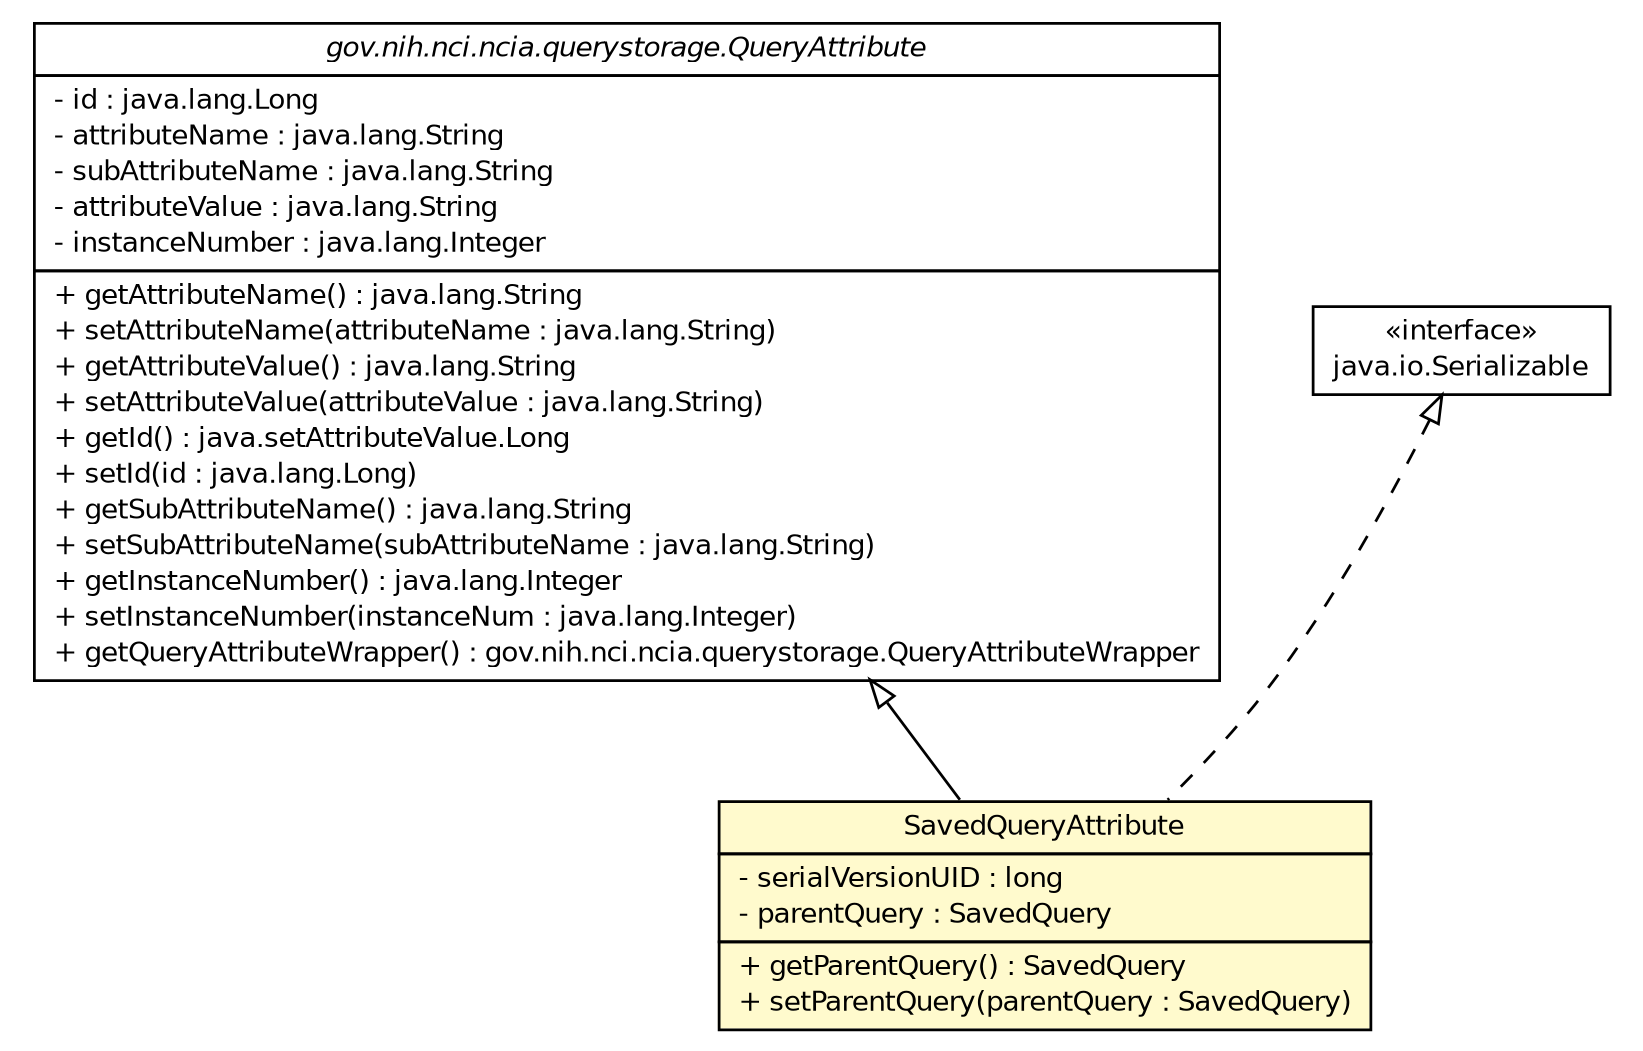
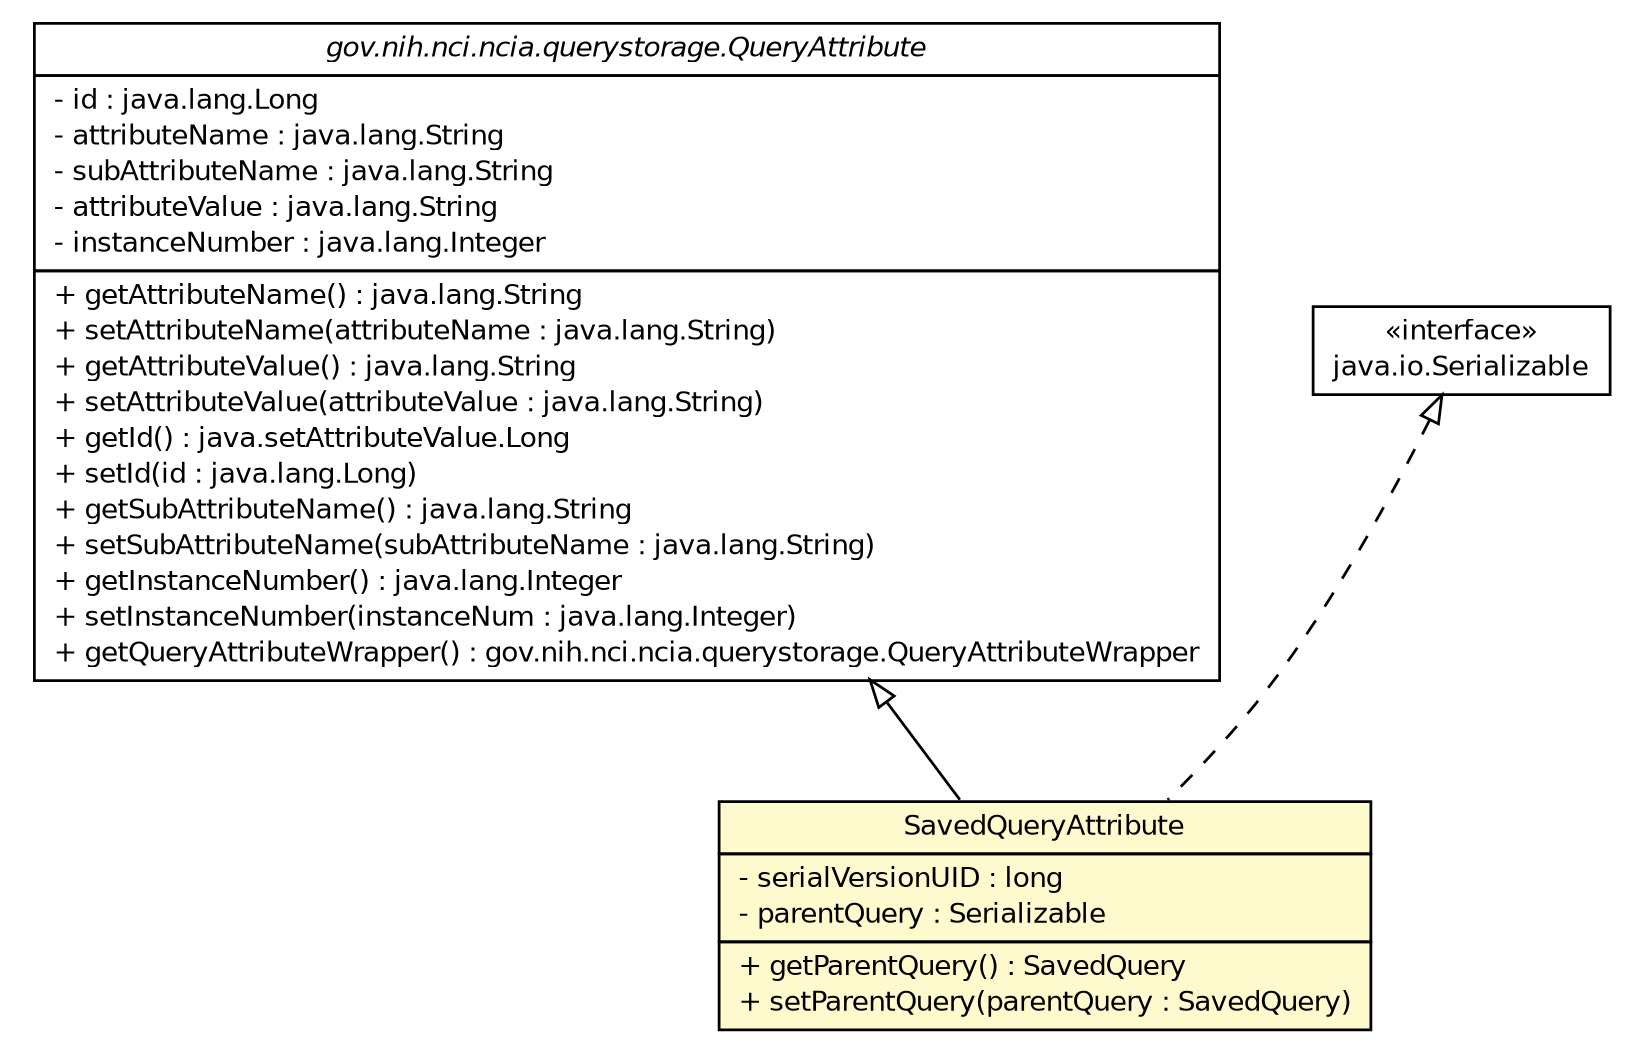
(925, 914) -> (923, 914)
